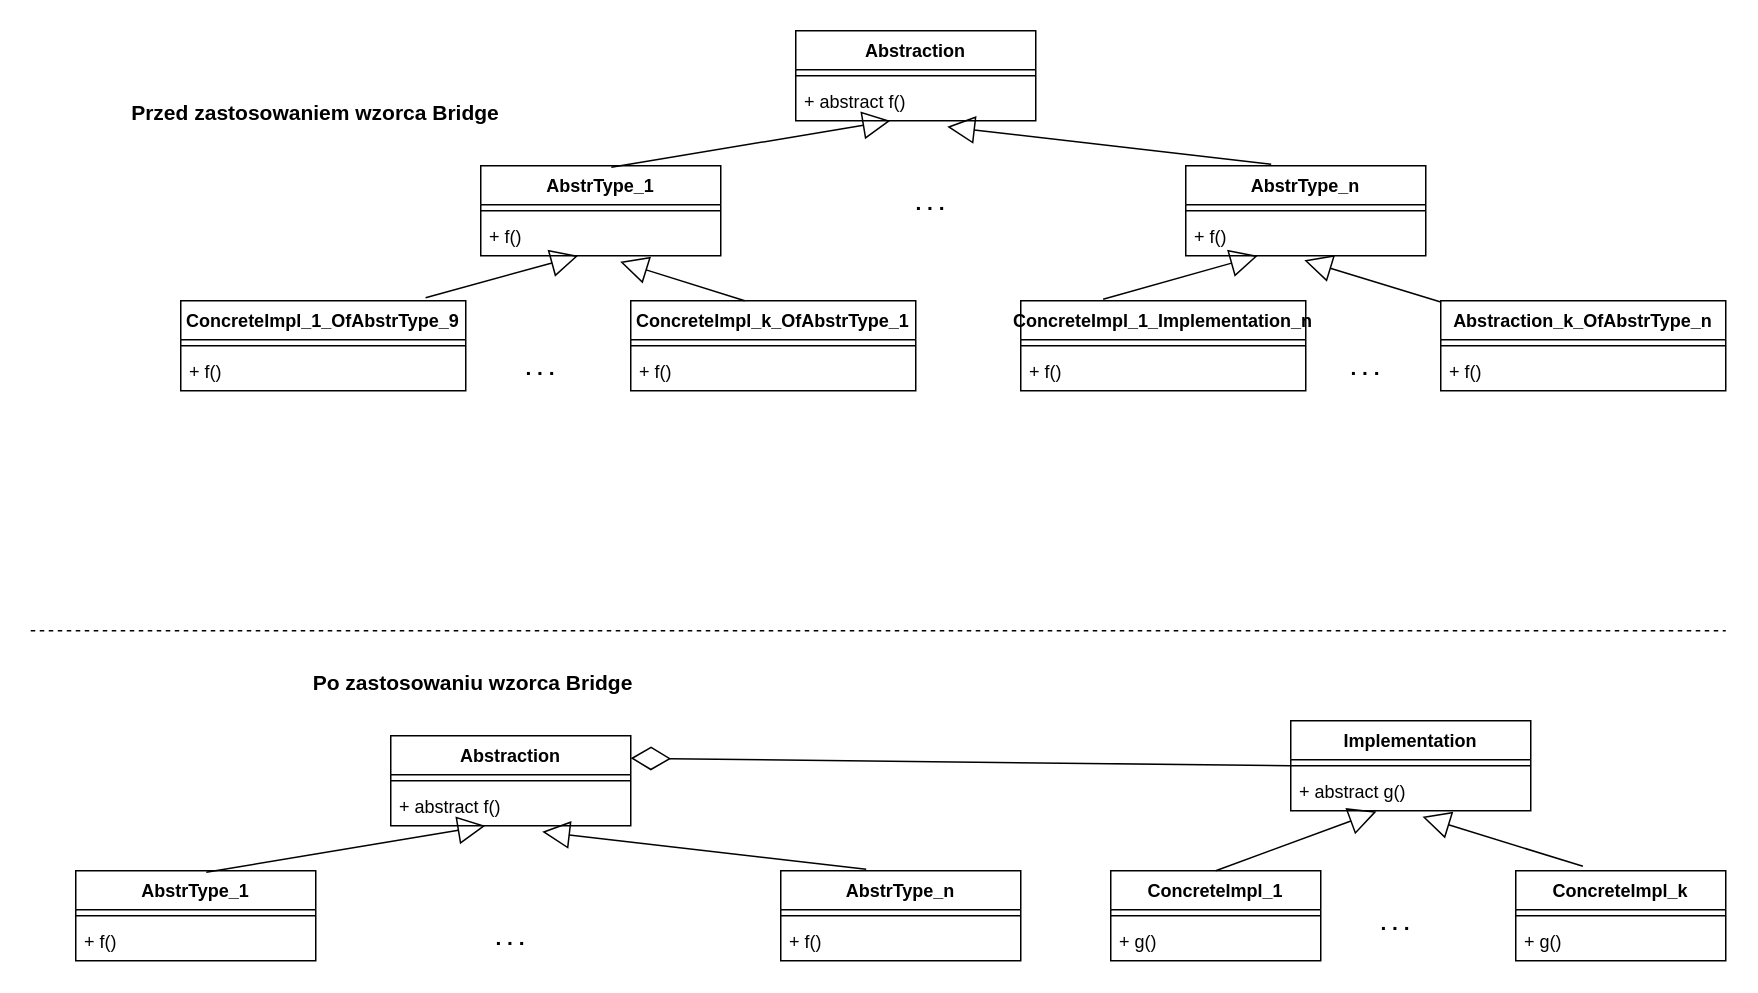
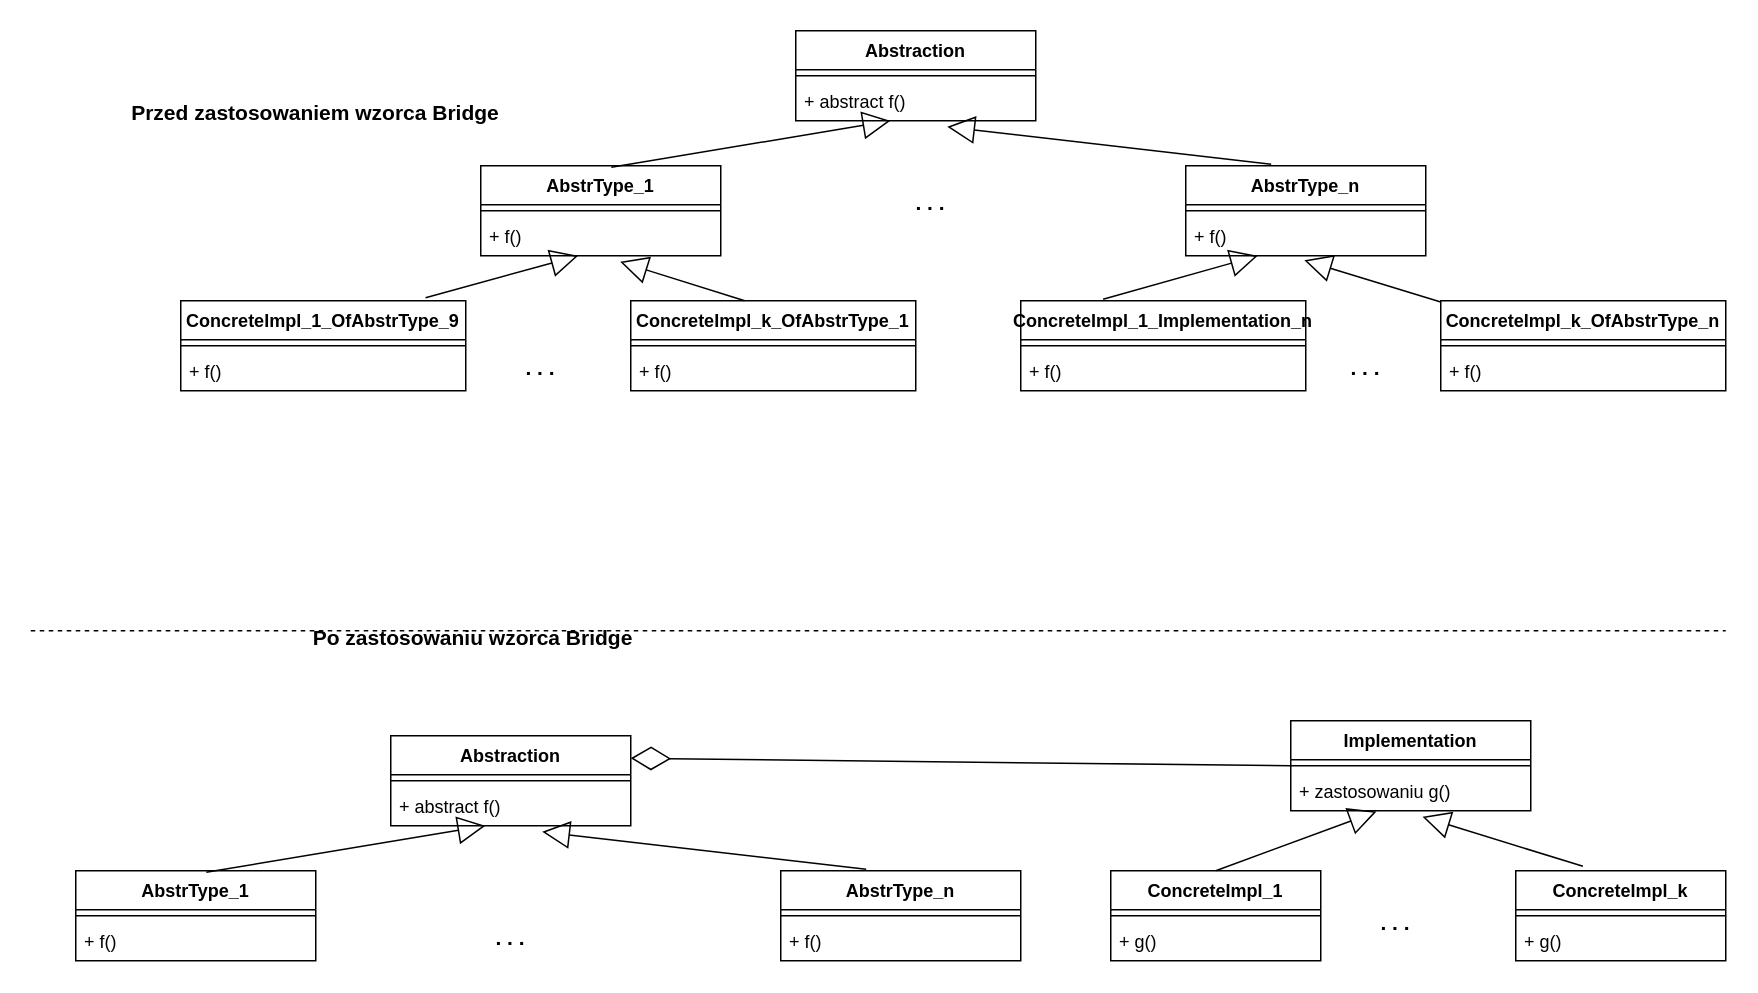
(1583, 321) -> (1583, 321)
(473, 683) -> (473, 638)
(1365, 792) -> (1383, 792)
